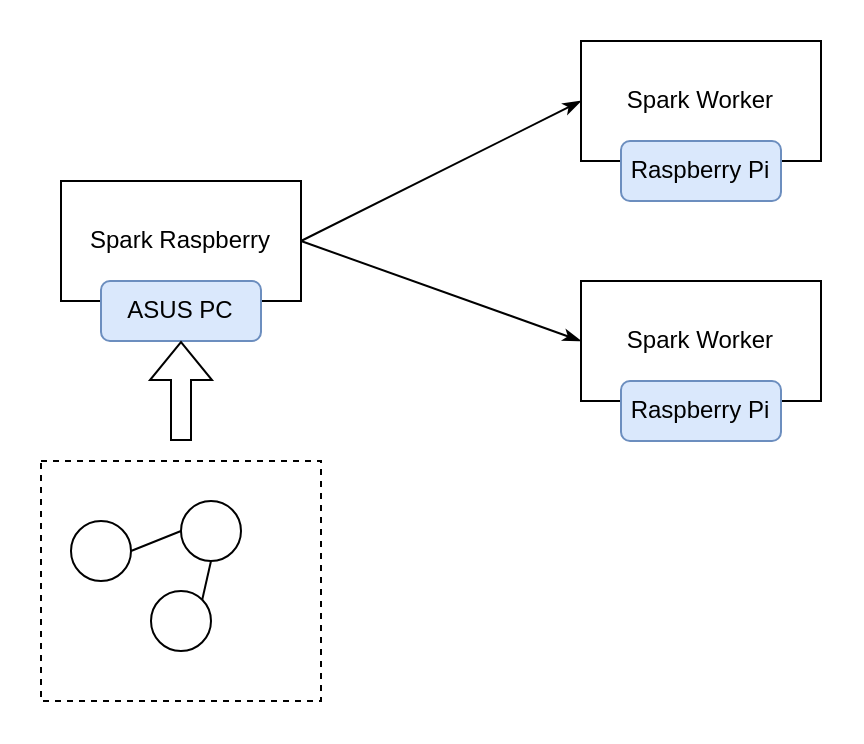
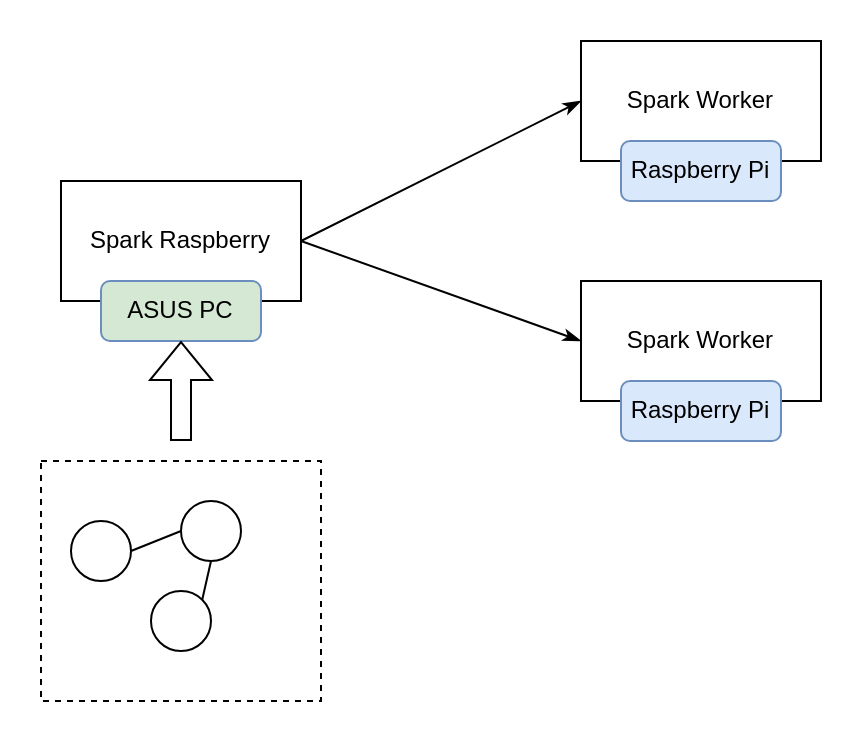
(181, 311) -> (181, 311)
